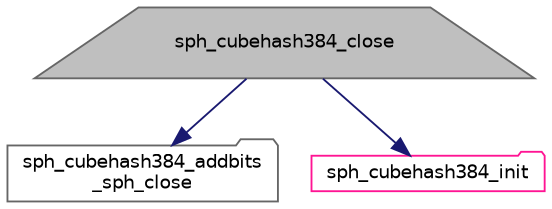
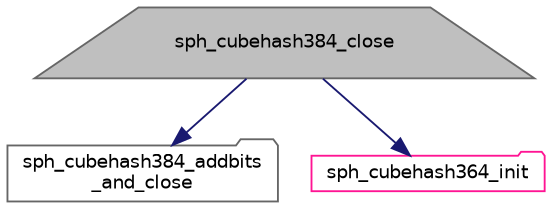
(143, 173) -> (143, 173)
(428, 173) -> (428, 173)
